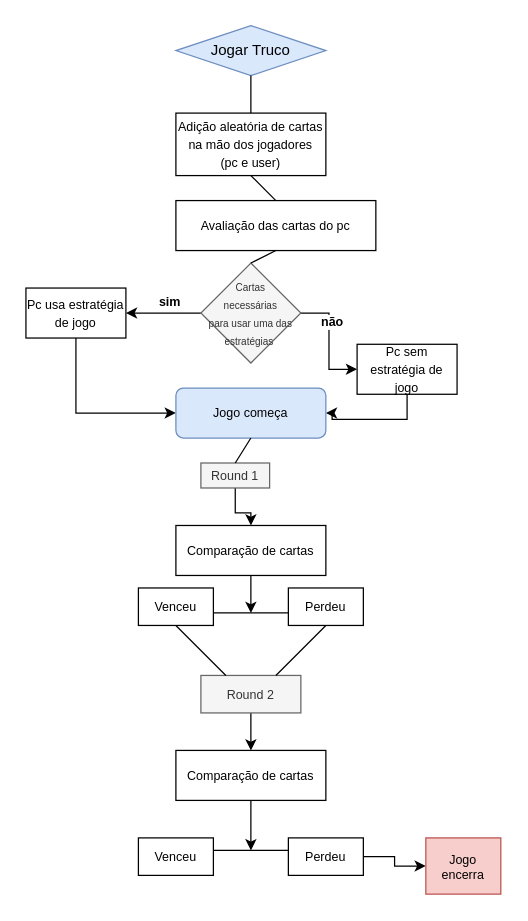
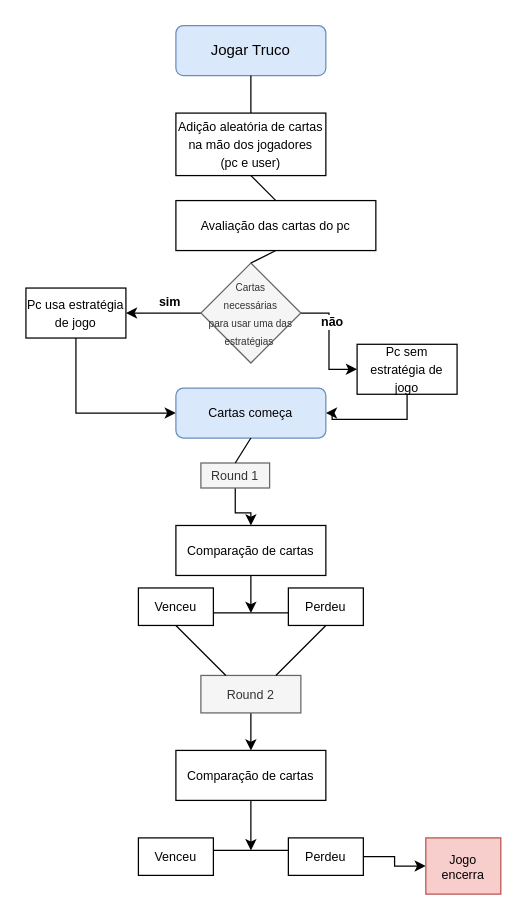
(251, 51) -> (251, 51)
(251, 413) -> (251, 413)
